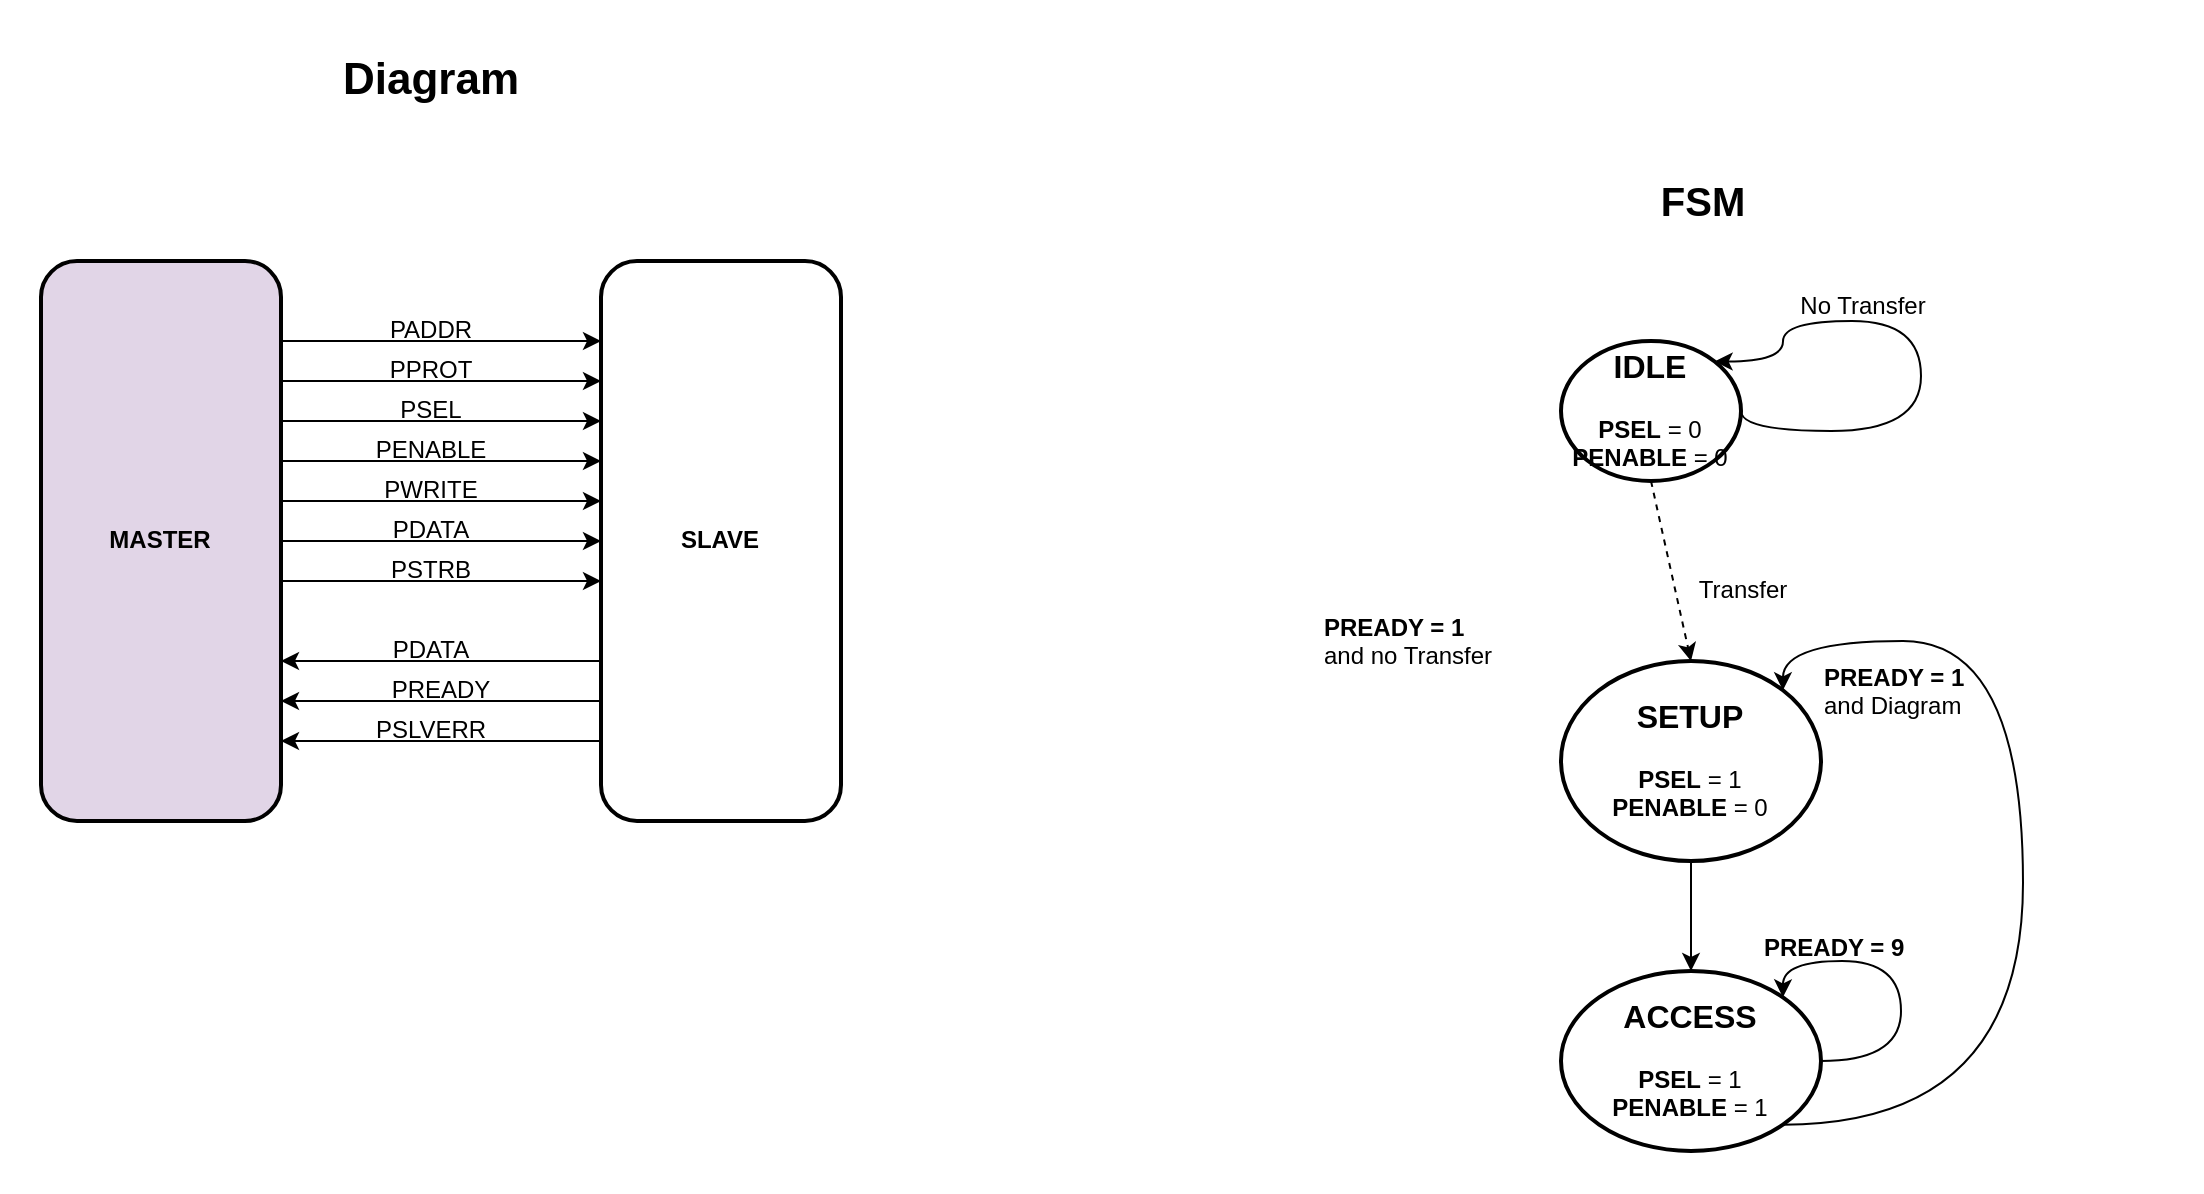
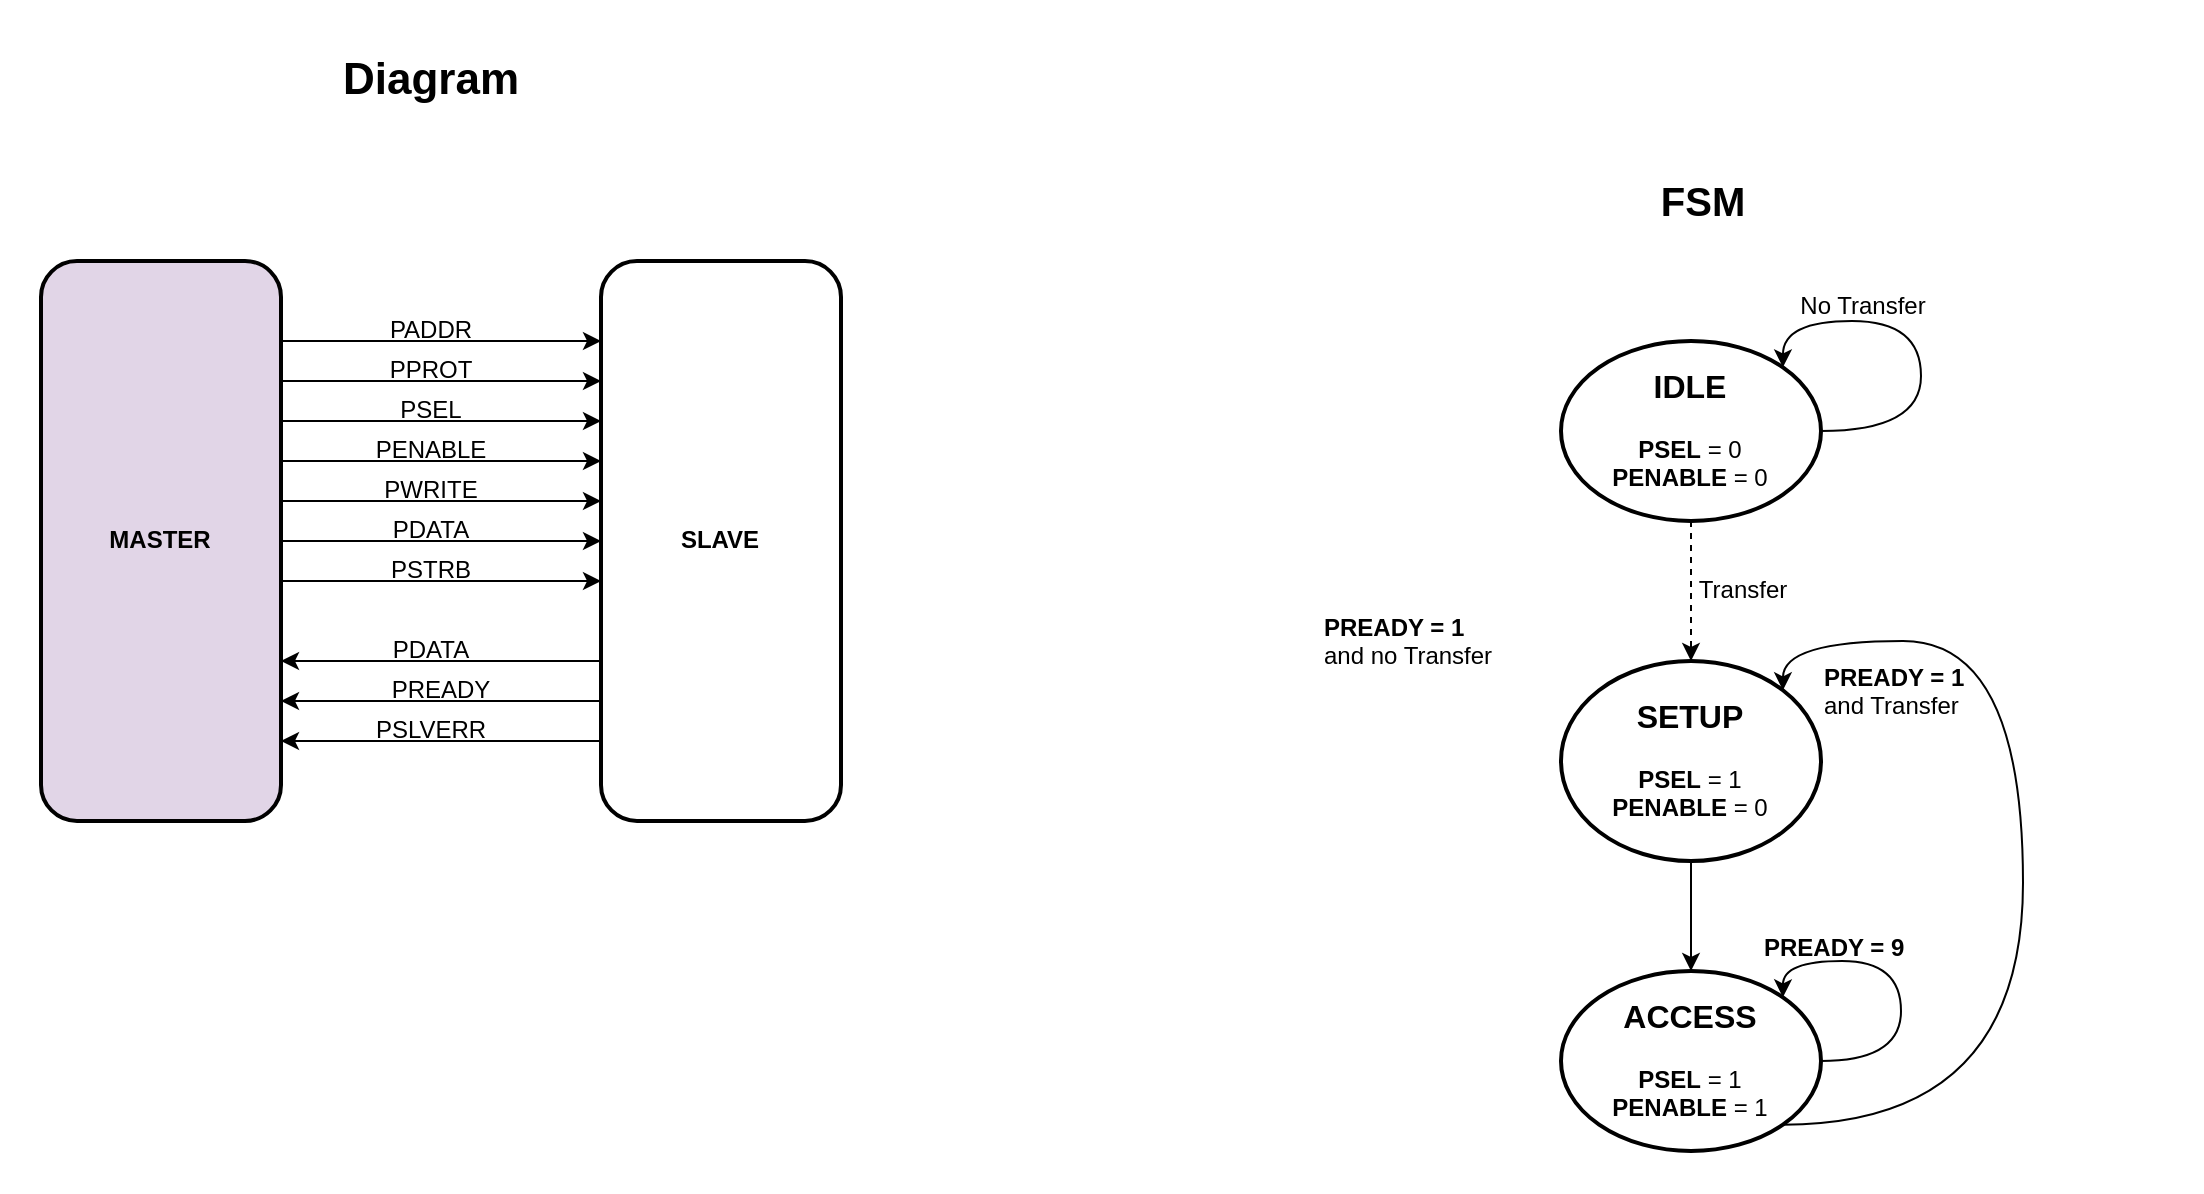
(1651, 411) -> (1691, 431)
(1893, 694) -> (1903, 694)
